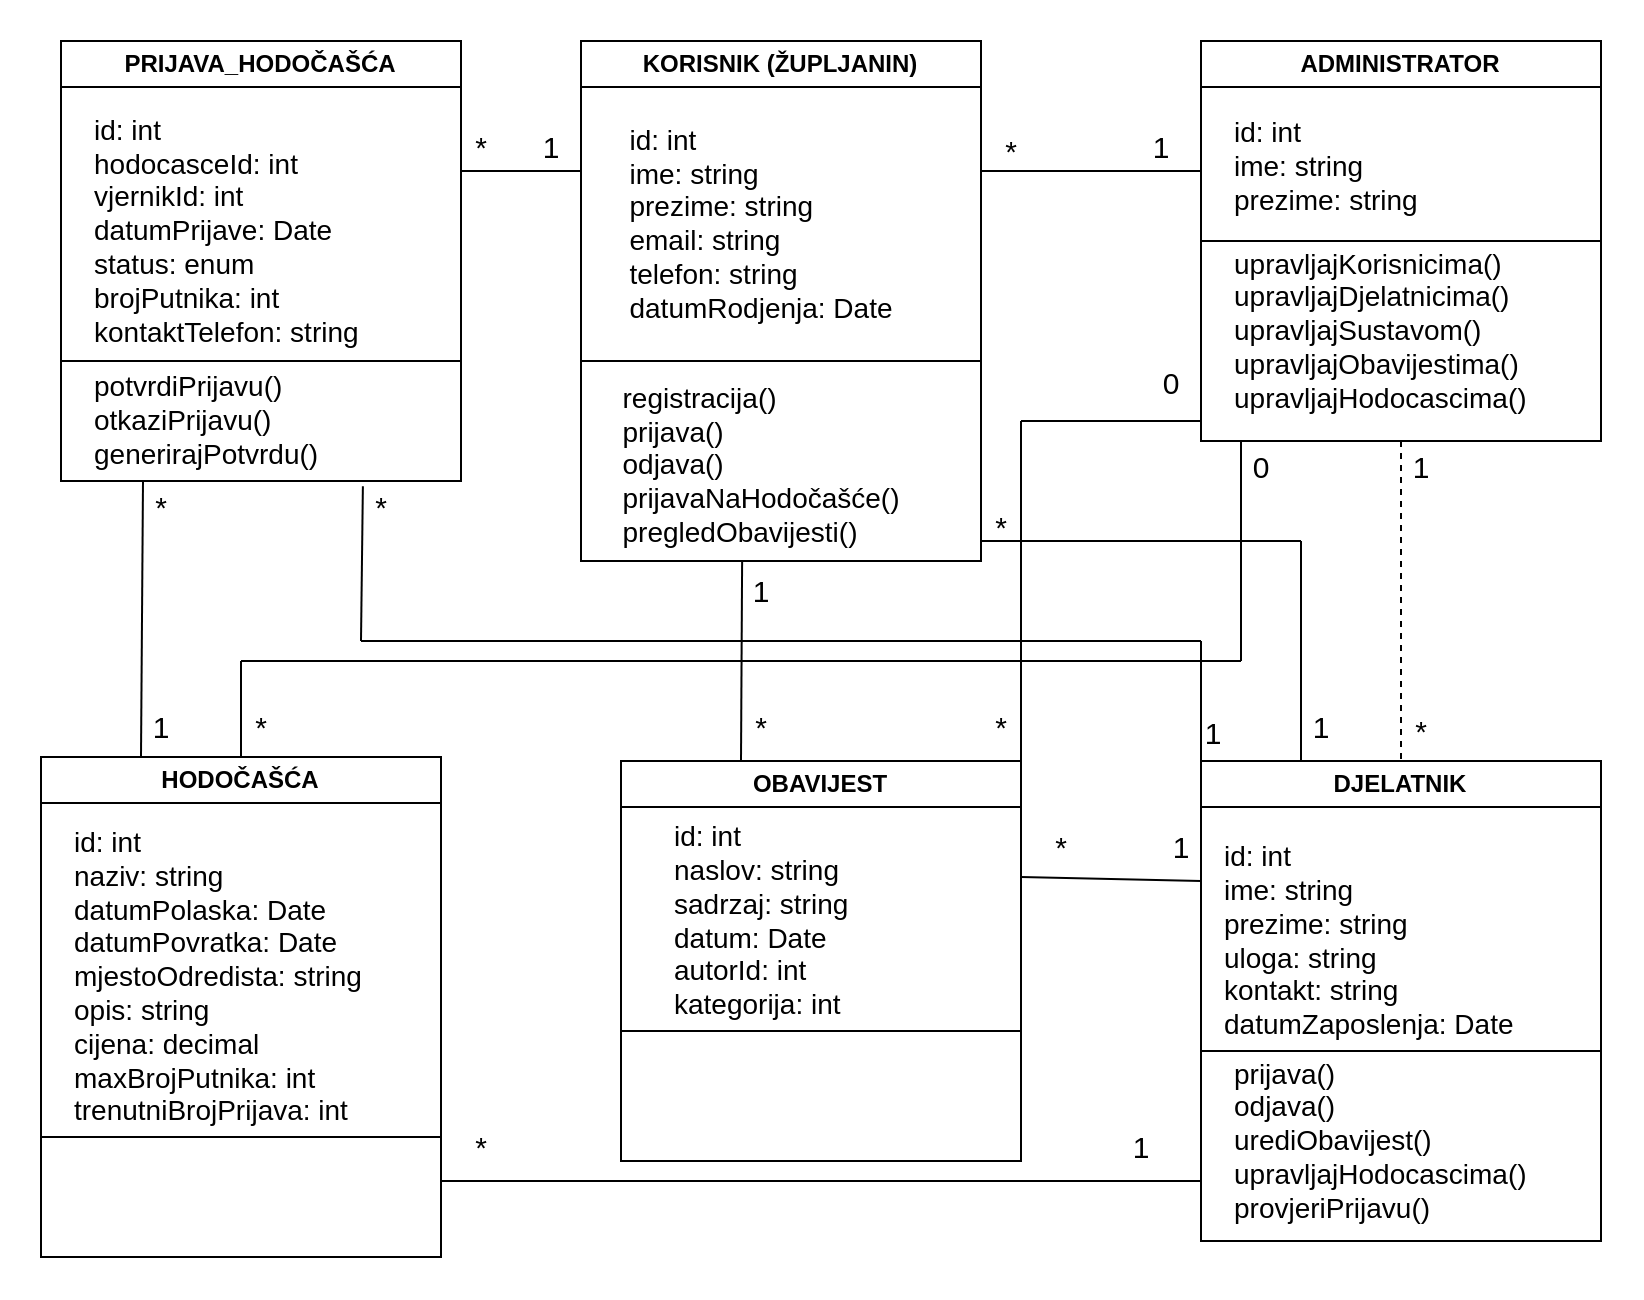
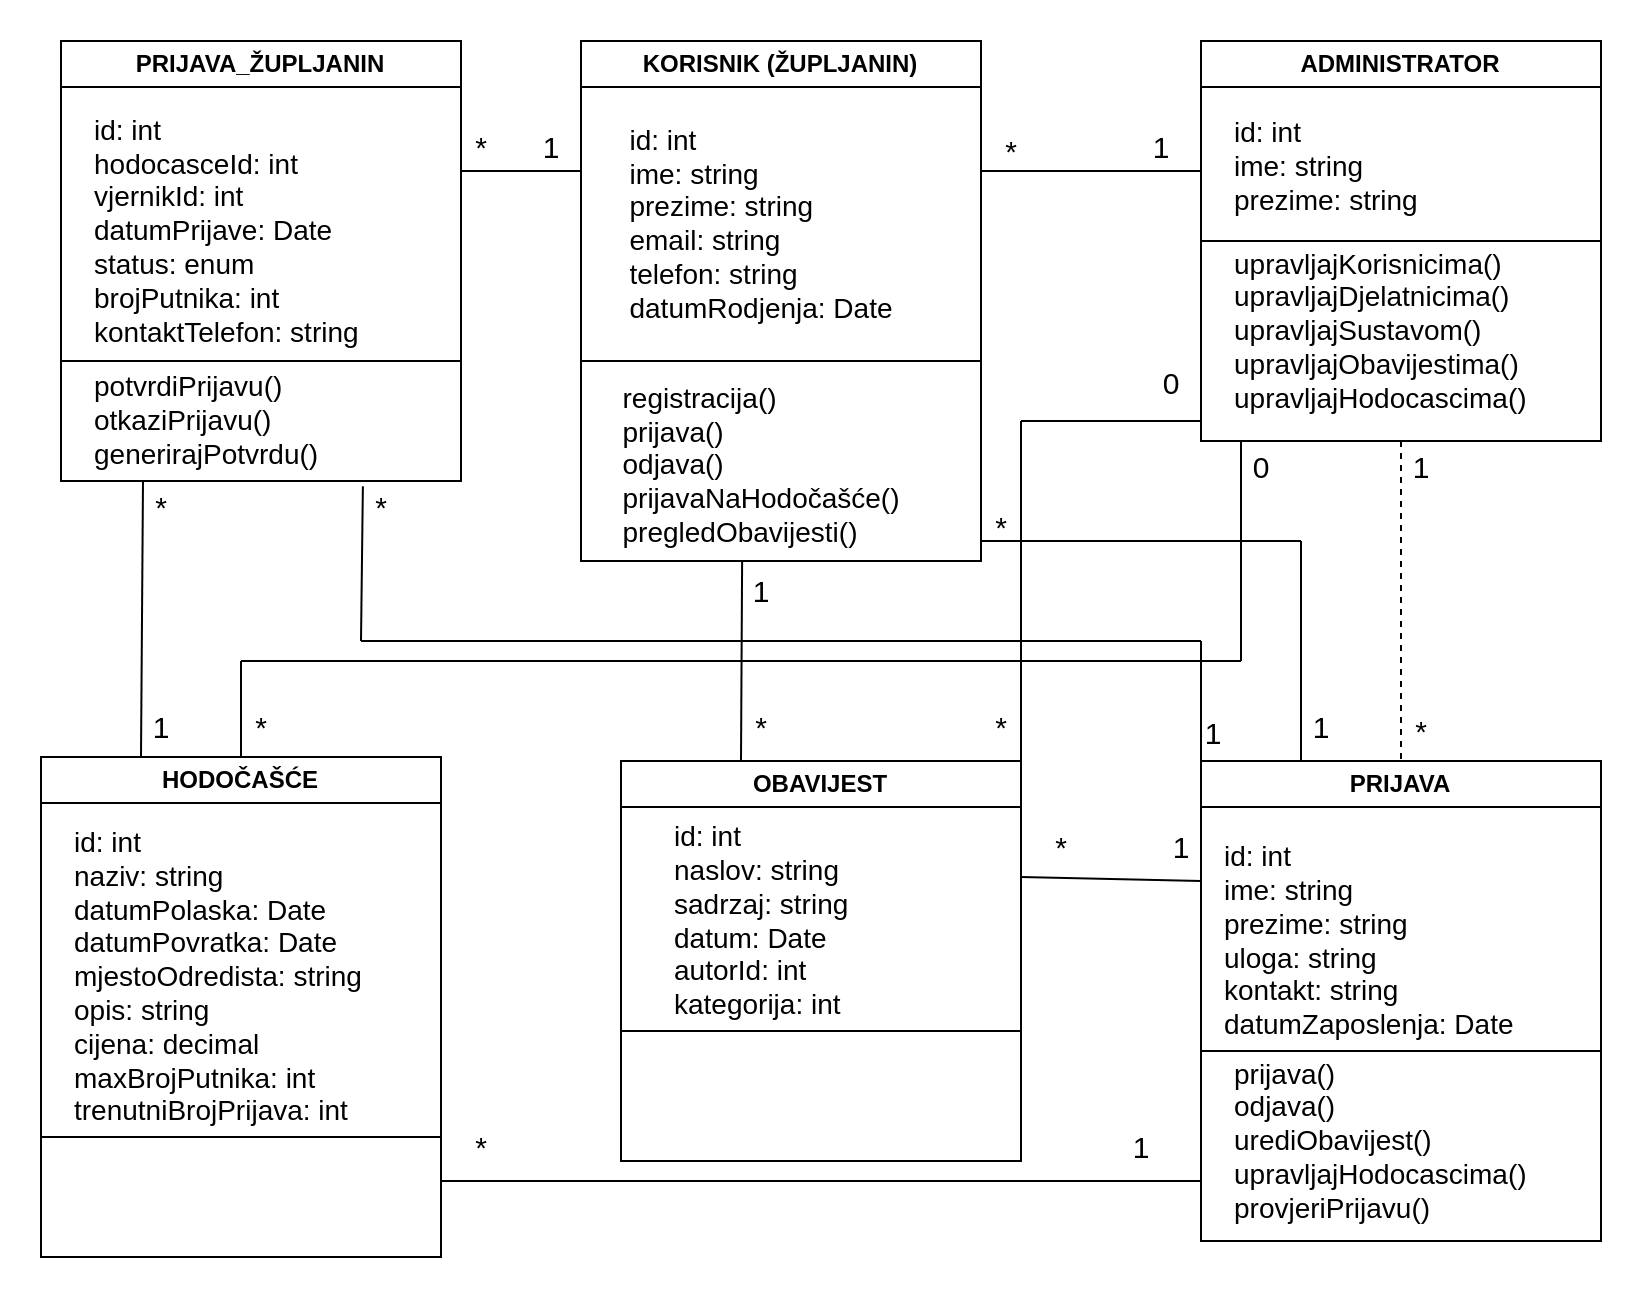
(261, 65) -> (261, 65)
(241, 781) -> (241, 781)
(1401, 785) -> (1401, 785)
